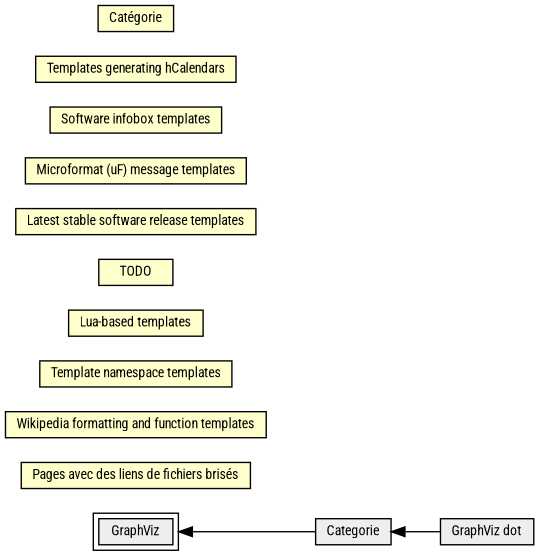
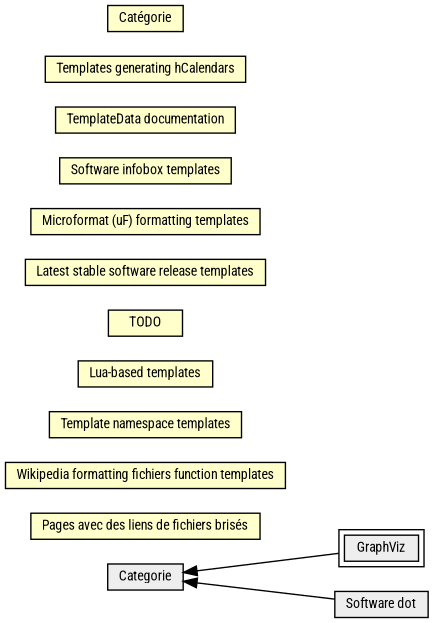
none -> (145, 120)
(136, 171) -> (145, 222)
(136, 425) -> (145, 475)
(254, 532) -> (268, 562)
(487, 532) -> (381, 604)
